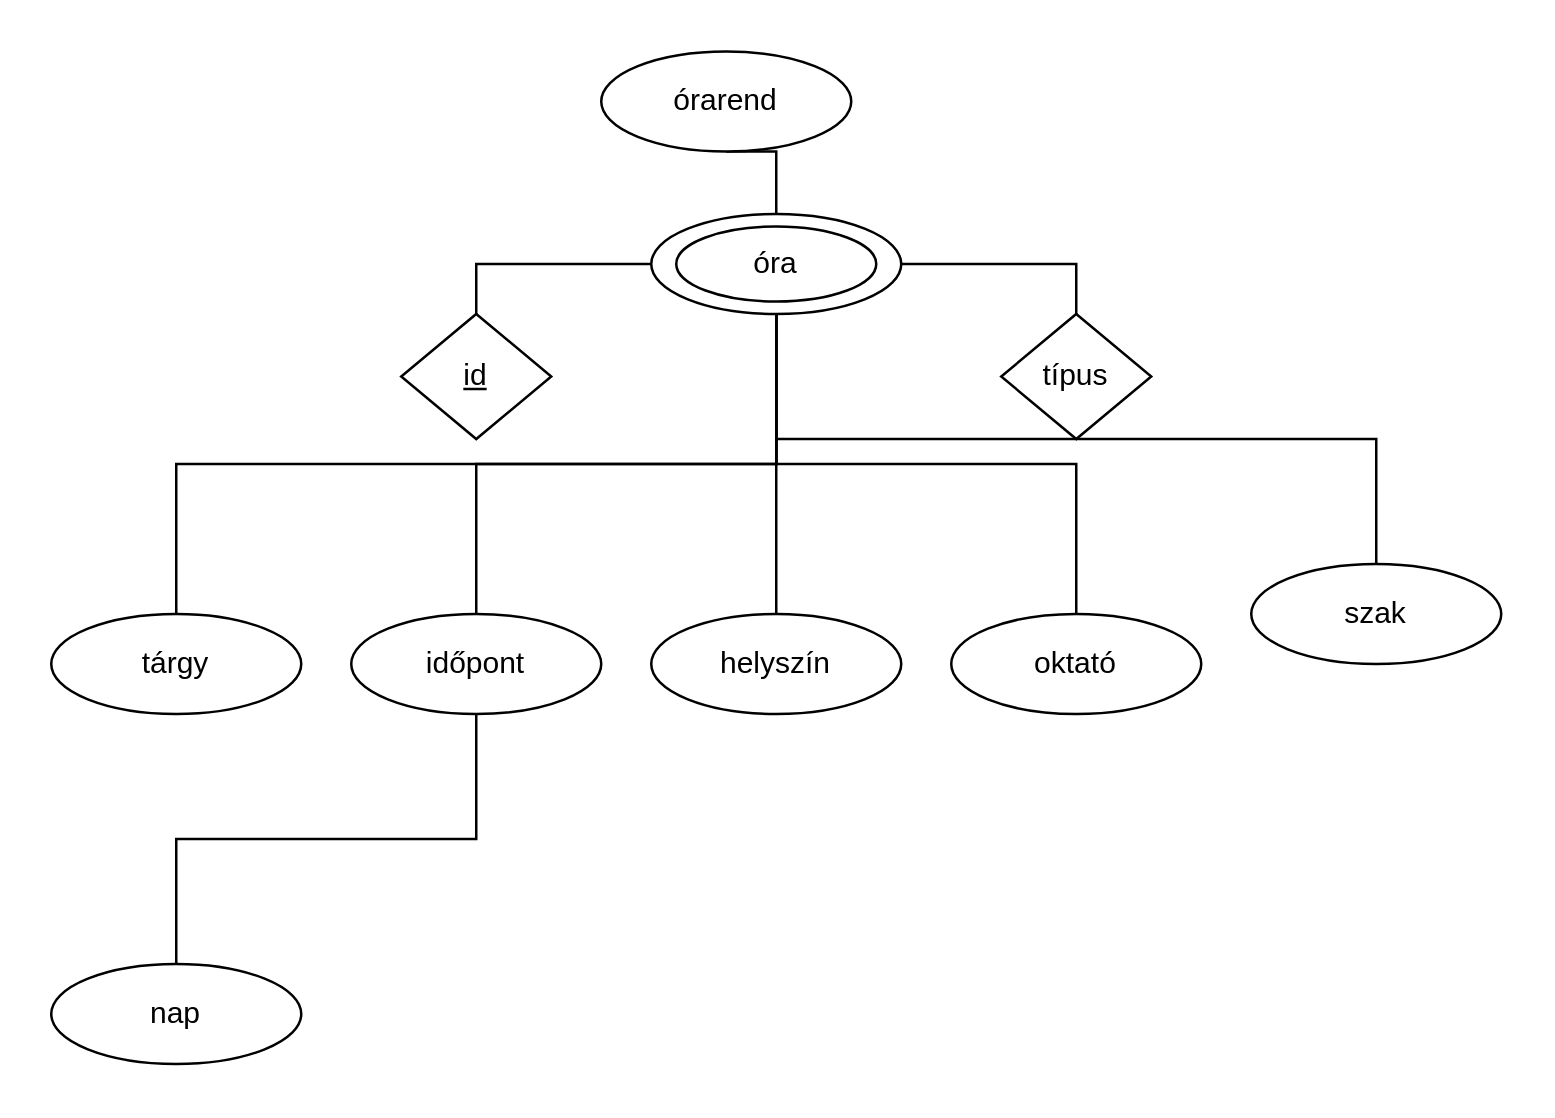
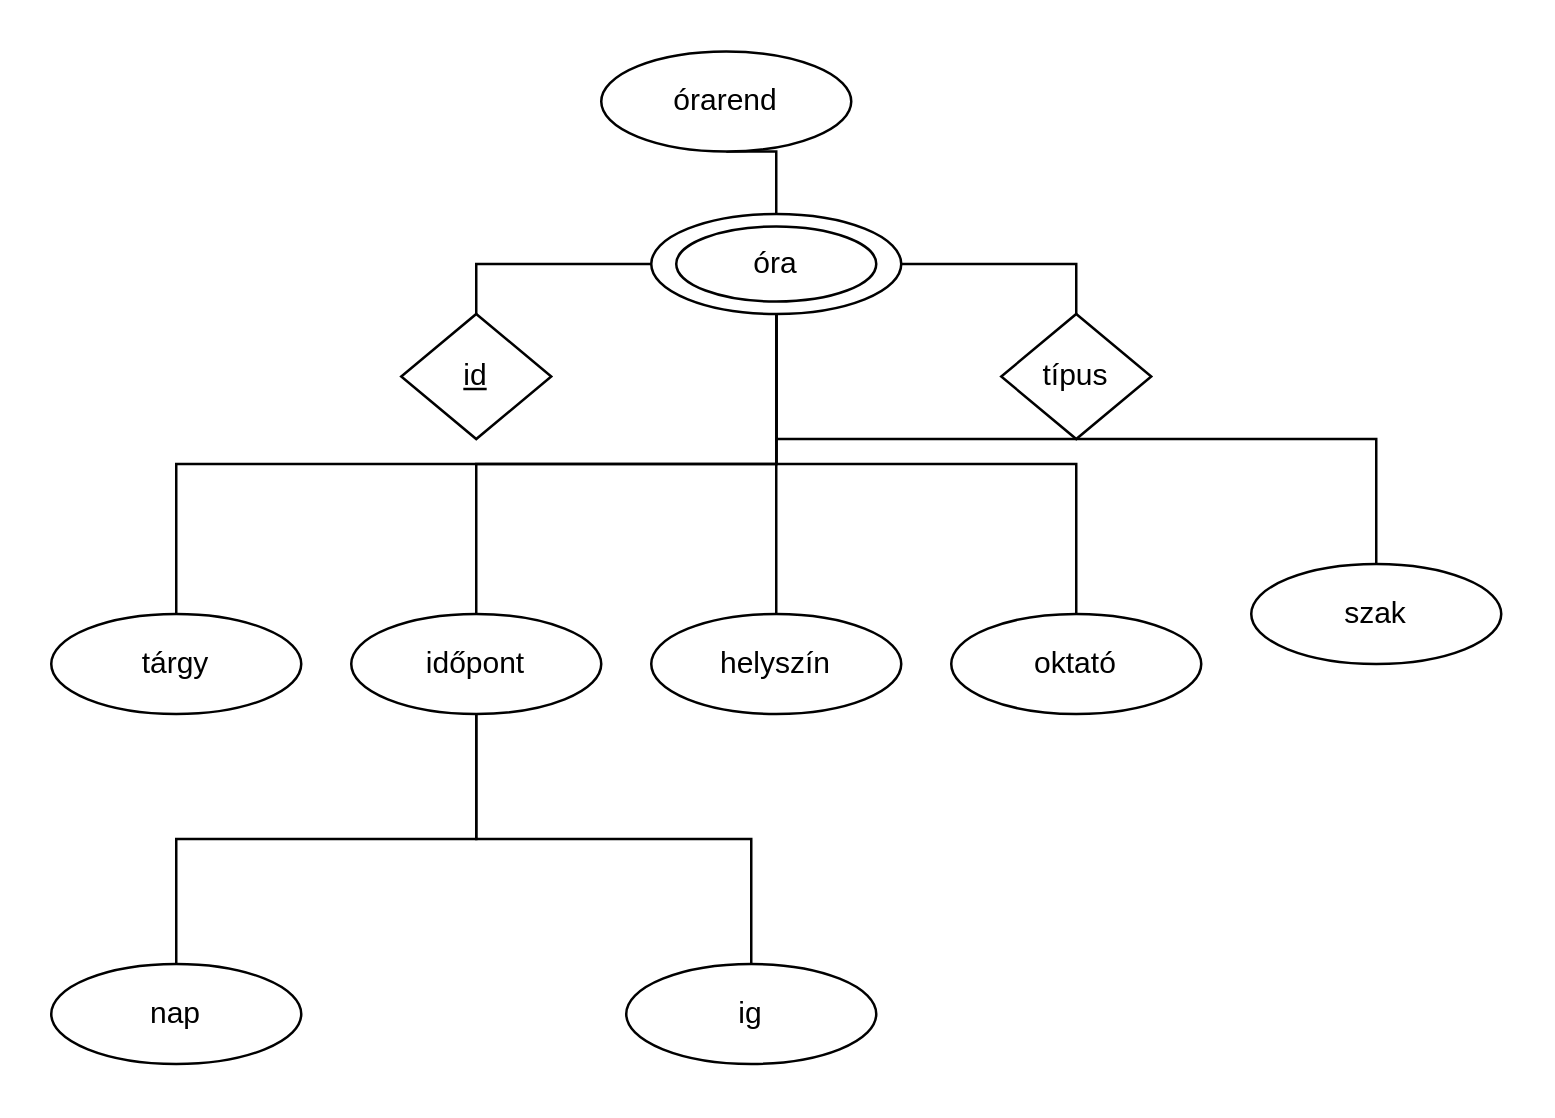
none -> (676, 839)
none -> (751, 1014)
